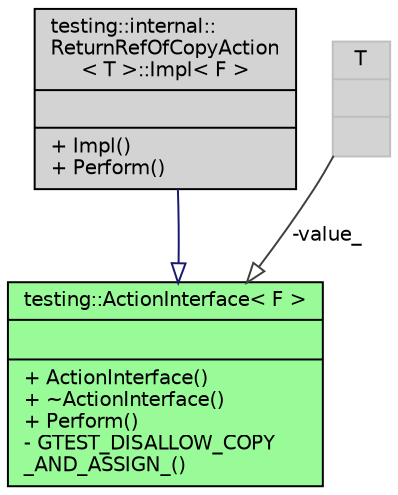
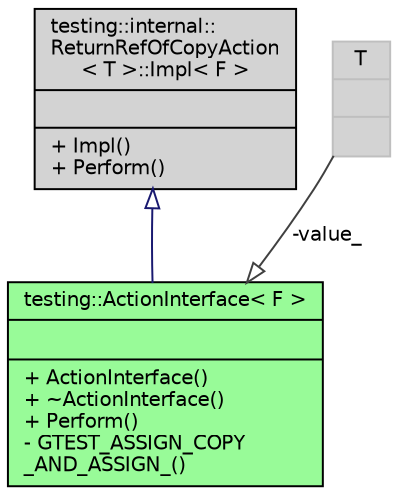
(179, 226) -> (152, 246)
(150, 444) -> (135, 444)
